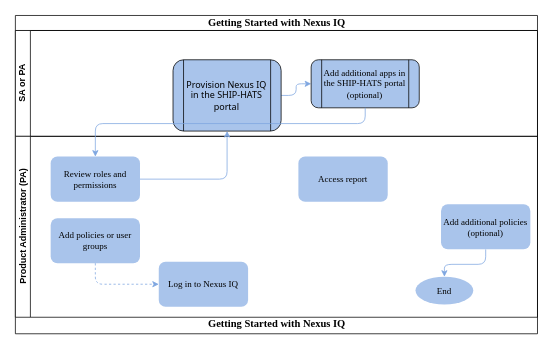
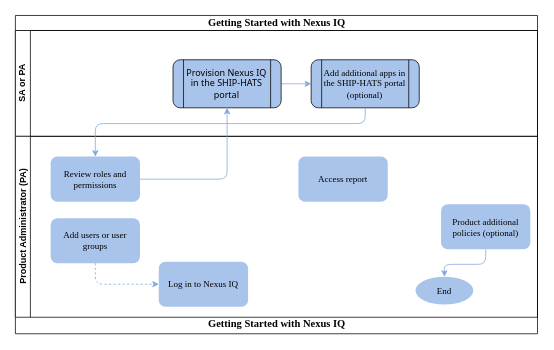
(227, 95) -> (227, 84)
(485, 227) -> (485, 227)
(95, 240) -> (95, 240)
